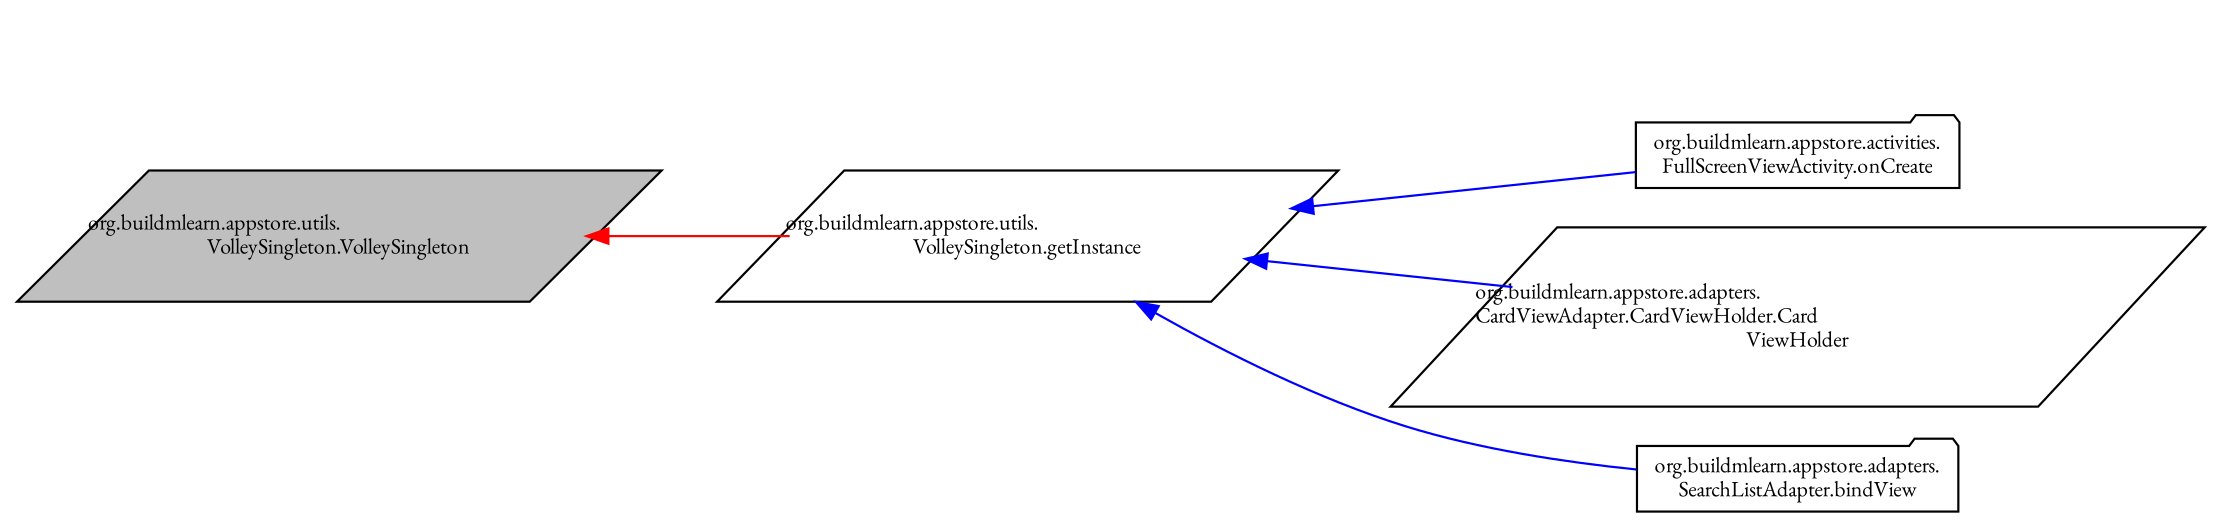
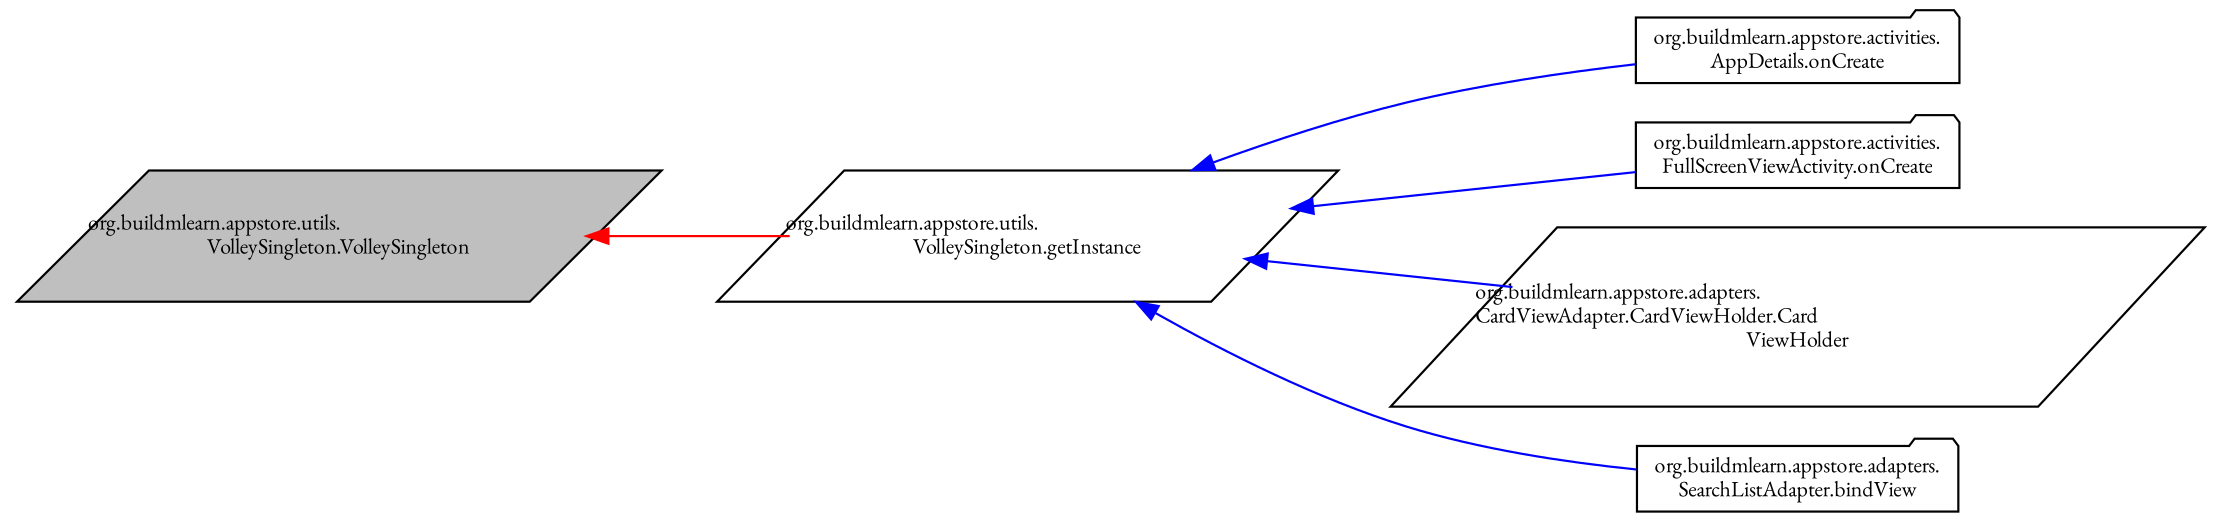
none -> (1798, 50)
